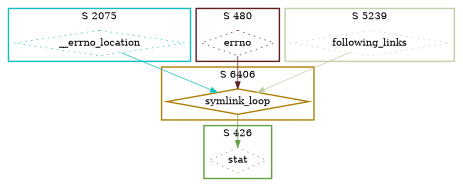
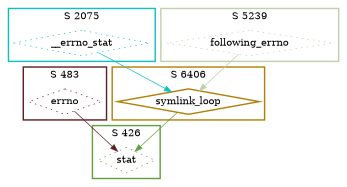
(238, 17) -> (65, 75)
(99, 43) -> (82, 43)
(370, 43) -> (250, 43)
(238, 71) -> (97, 132)
